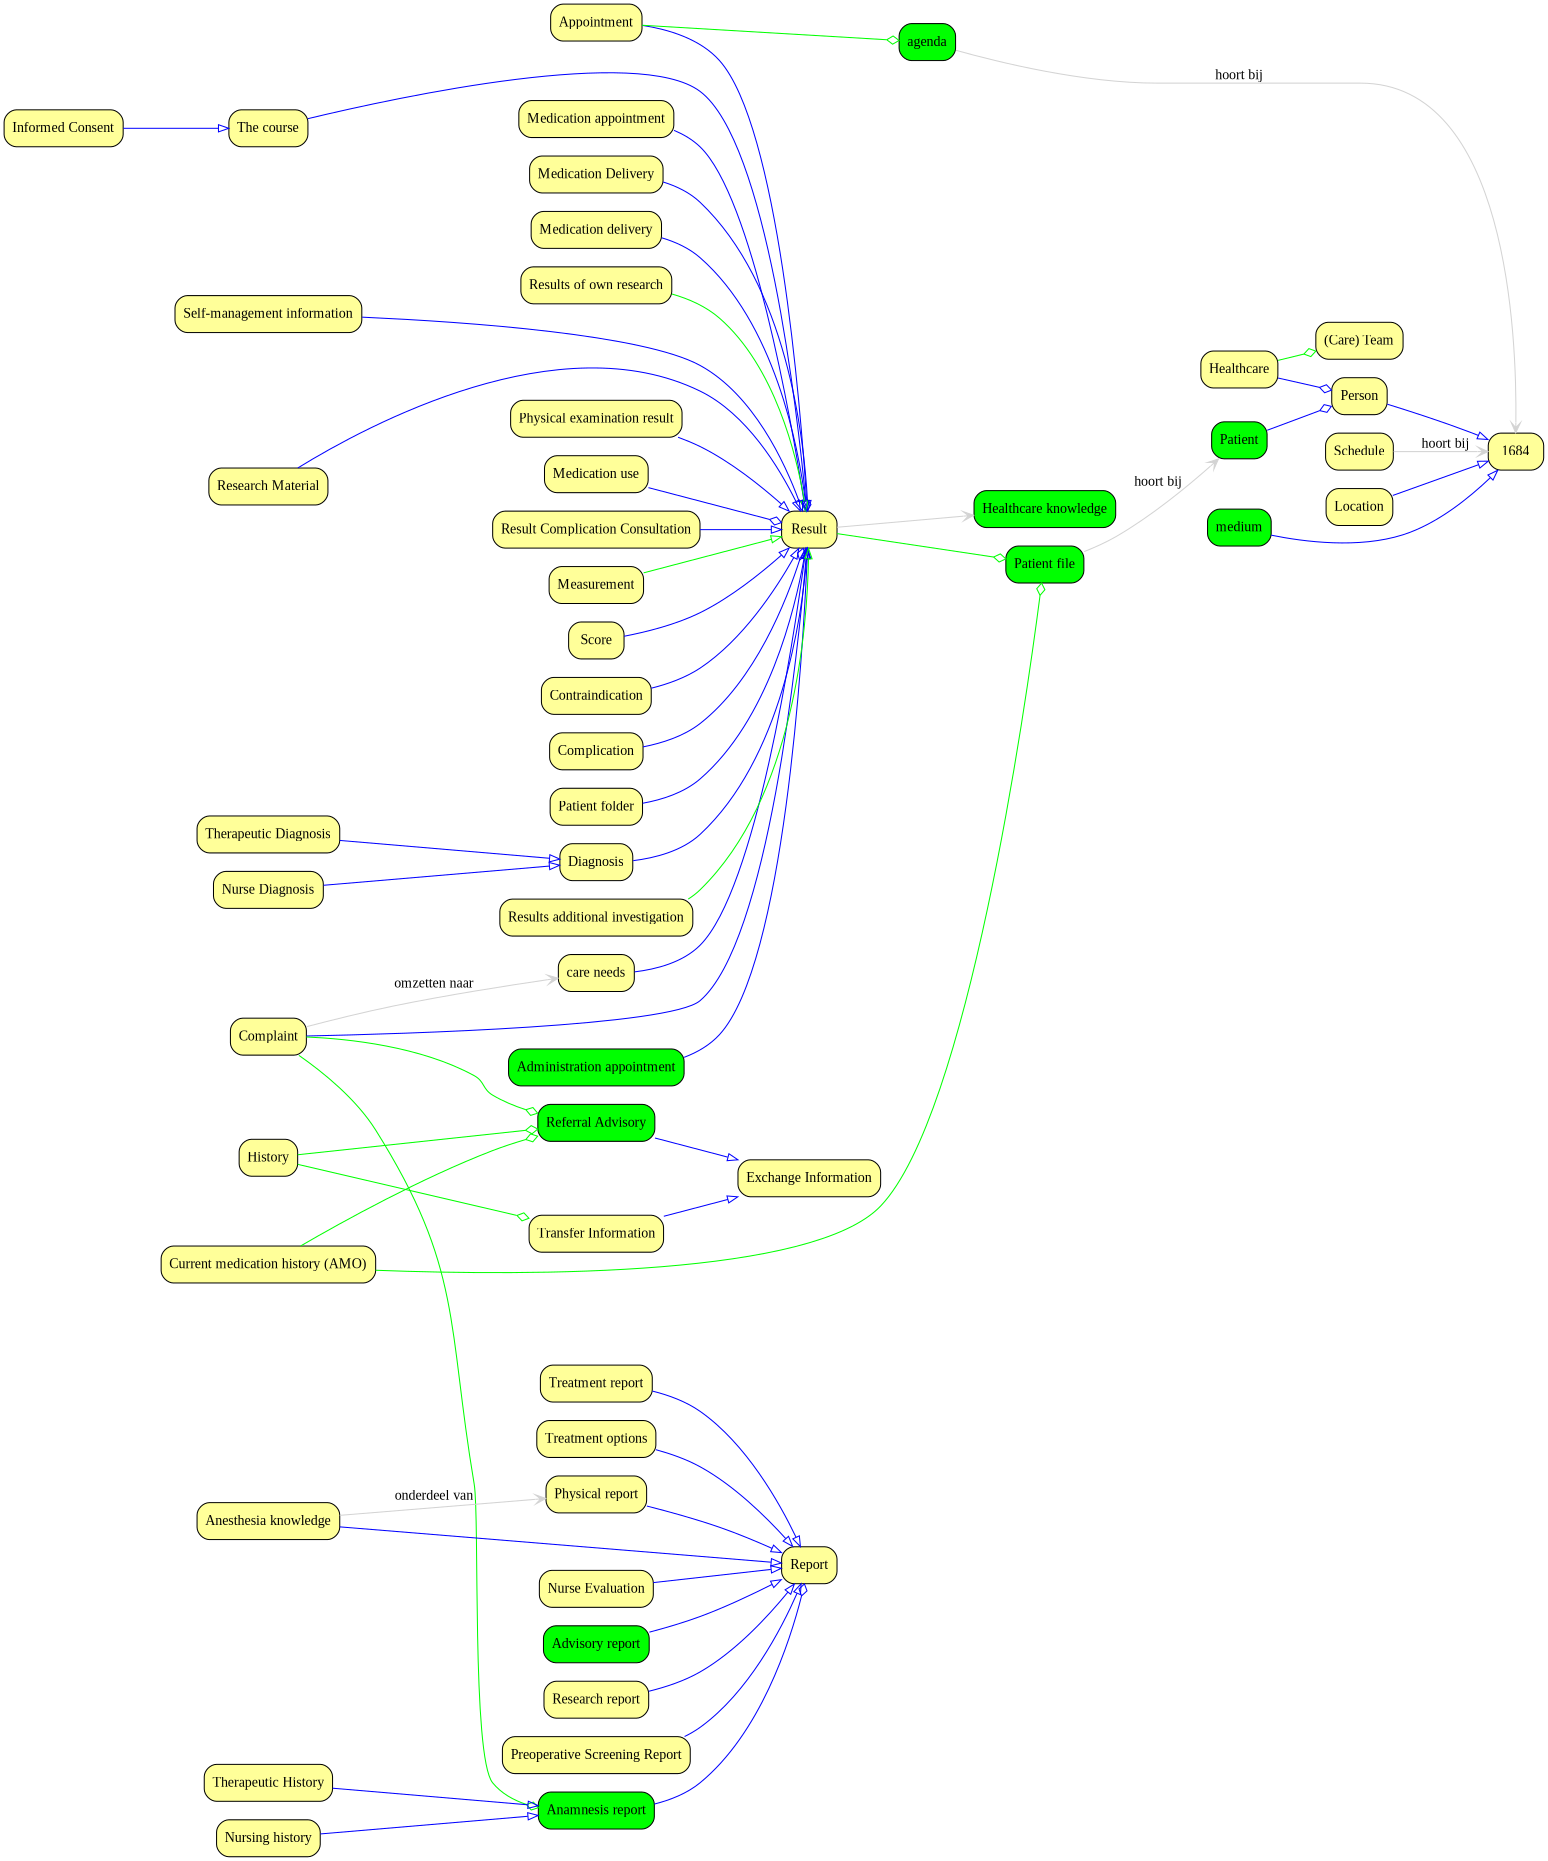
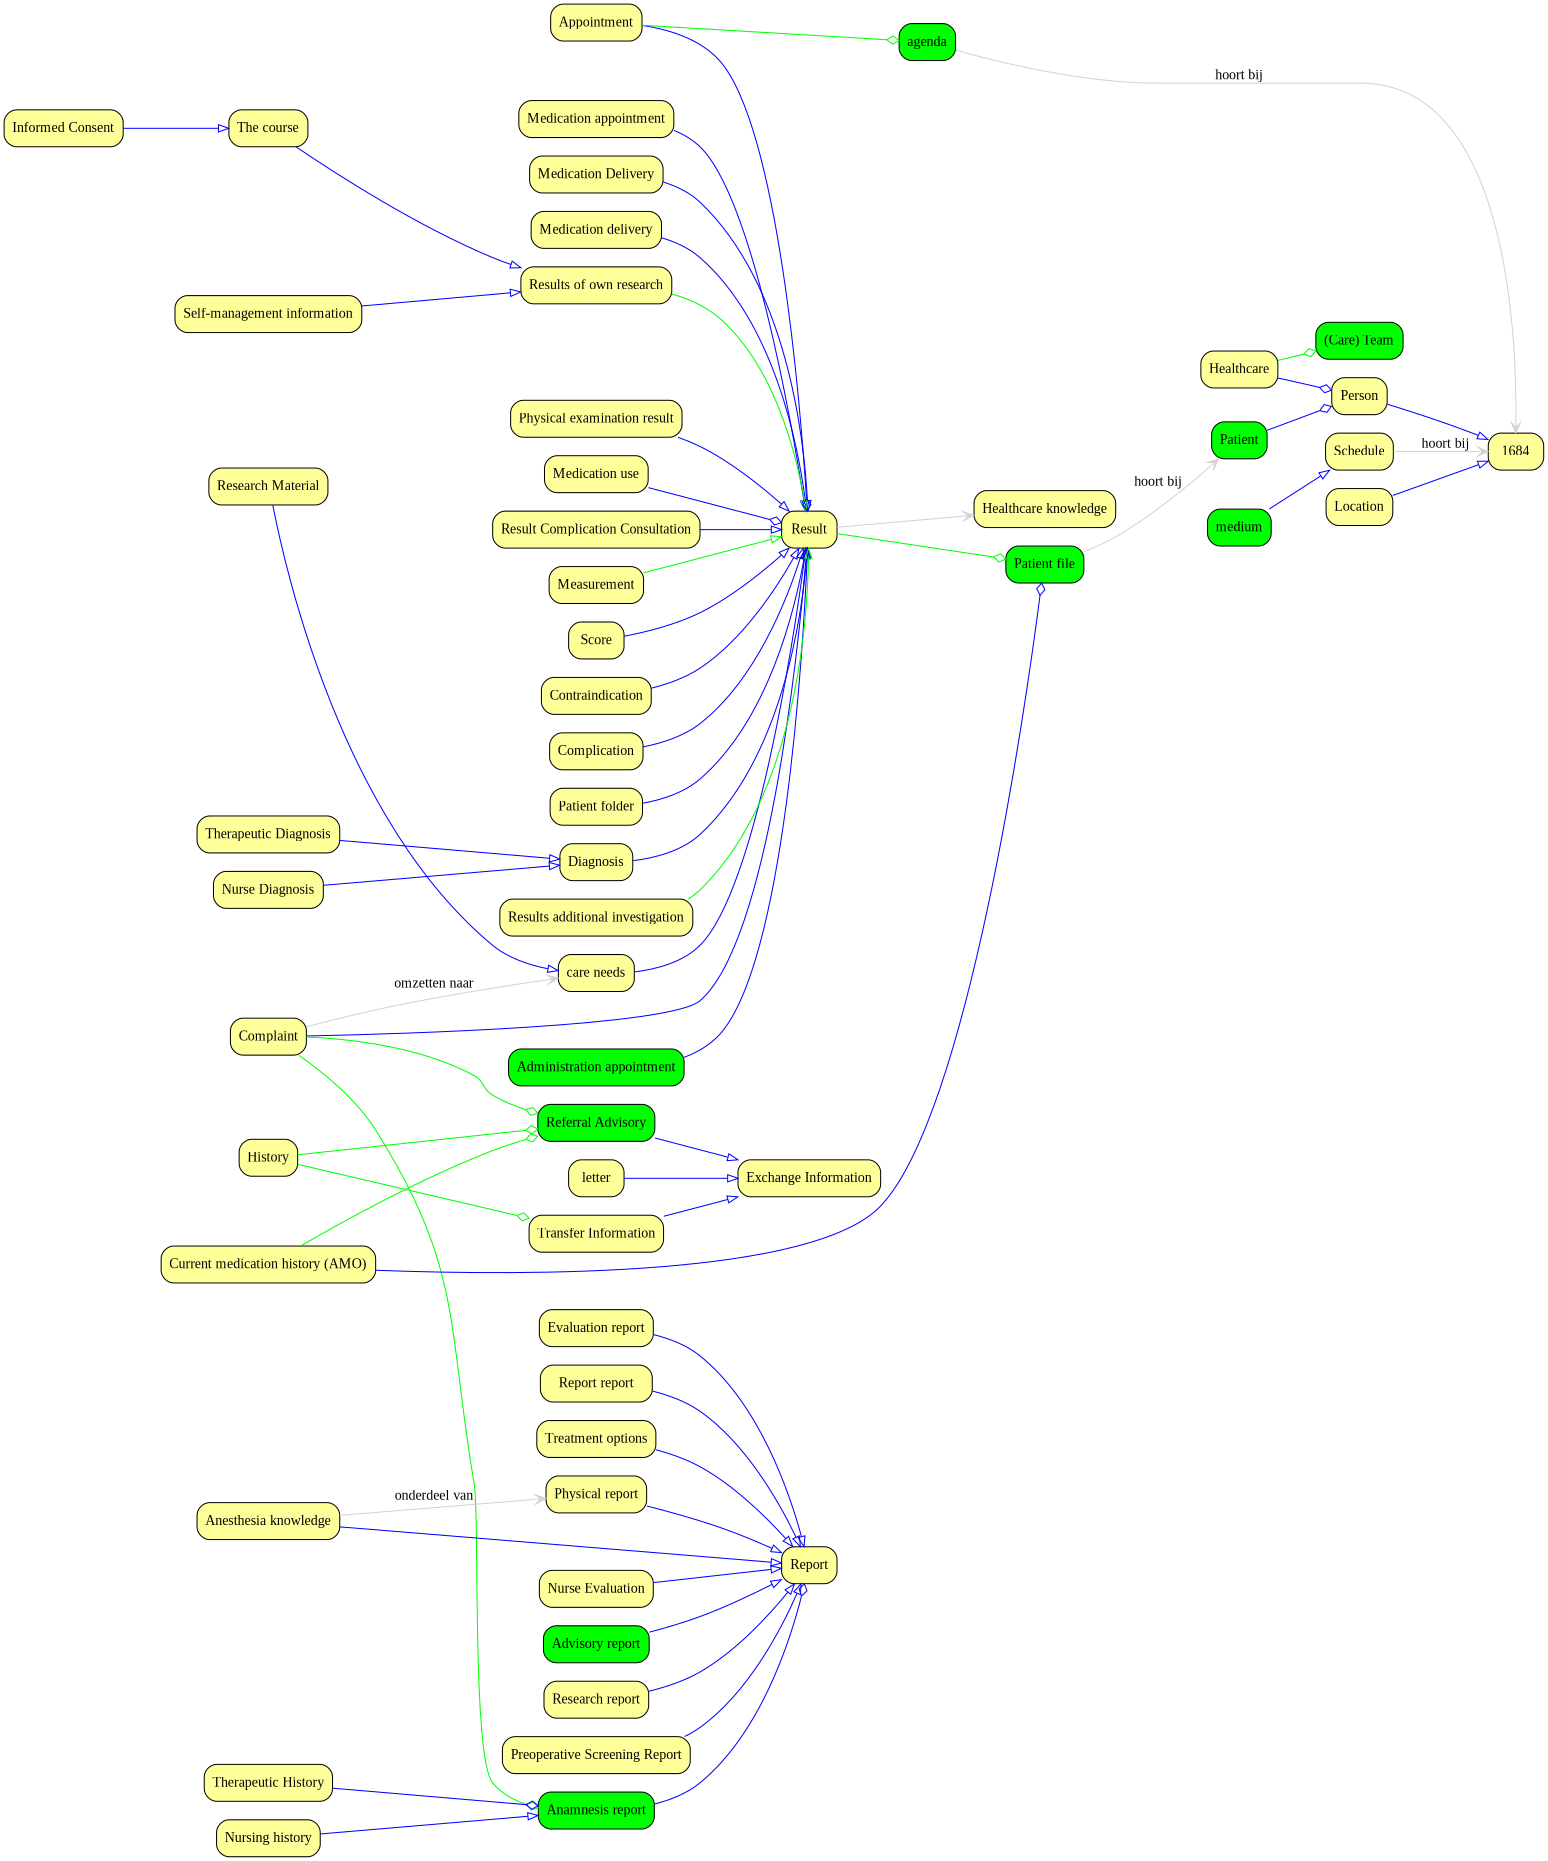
(709, 103) -> (400, 212)
(1359, 341) -> (1359, 341)
(618, 342) -> (436, 299)
(565, 370) -> (361, 771)
(1045, 509) -> (1045, 509)
(1389, 538) -> (1295, 493)
(745, 674) -> (745, 674)
(913, 1156) -> (913, 1156)
none -> (596, 1178)
none -> (596, 1328)
(596, 1384) -> (596, 1384)
(430, 1797) -> (430, 1797)
